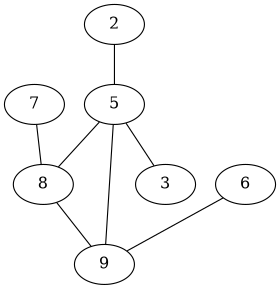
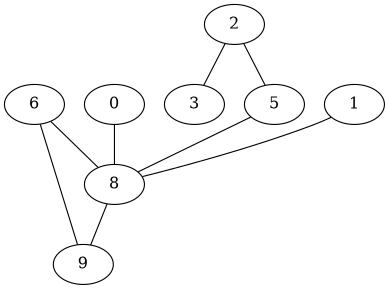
(34, 104) -> (354, 104)
none -> (114, 104)
none -> (74, 144)
(140, 144) -> (214, 64)
(109, 184) -> none
